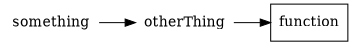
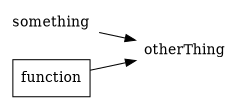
(247, 23) -> (108, 67)
